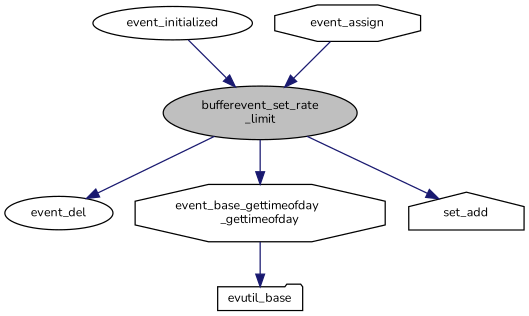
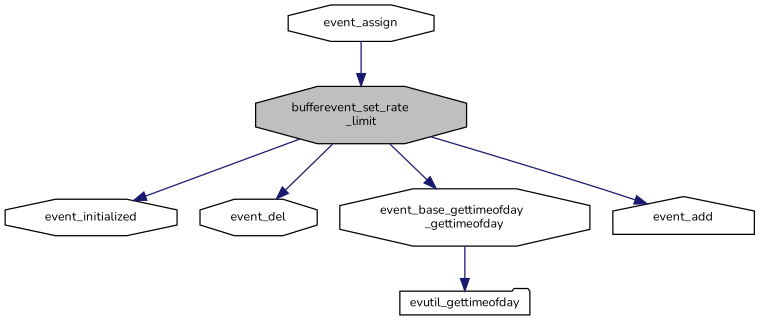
(173, 23) -> (91, 217)
(207, 59) -> (223, 167)
(260, 113) -> (361, 115)
(59, 213) -> (259, 217)
(466, 213) -> (684, 217)
(260, 299) -> (465, 303)
